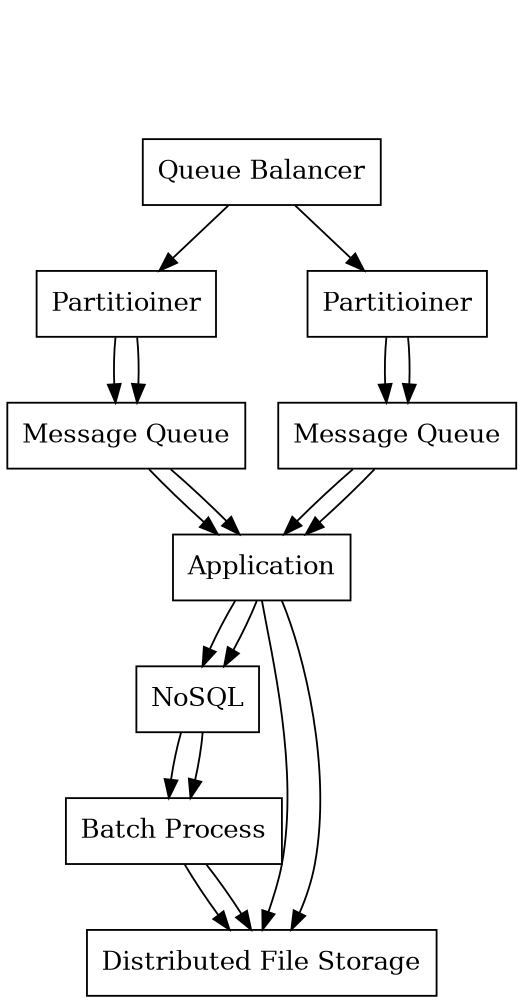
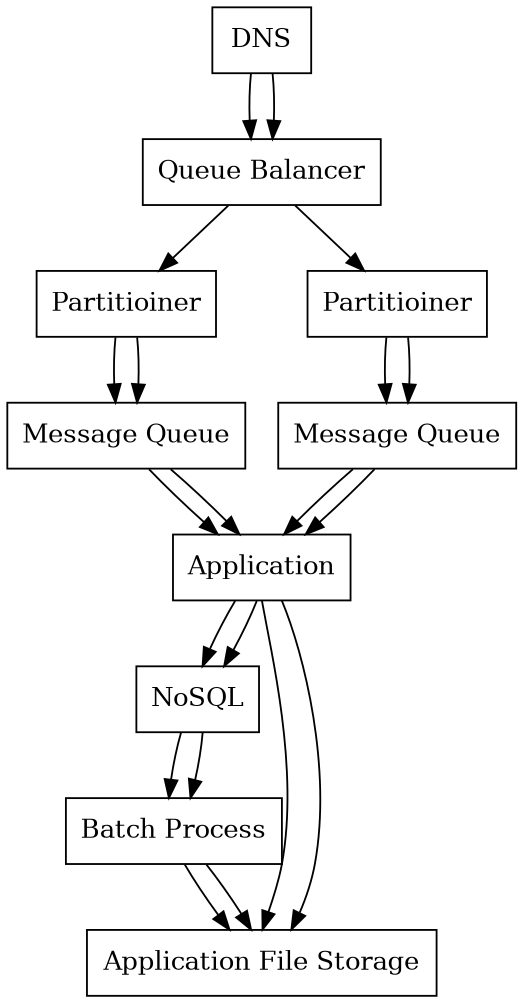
none -> (262, 40)
(262, 963) -> (262, 963)
